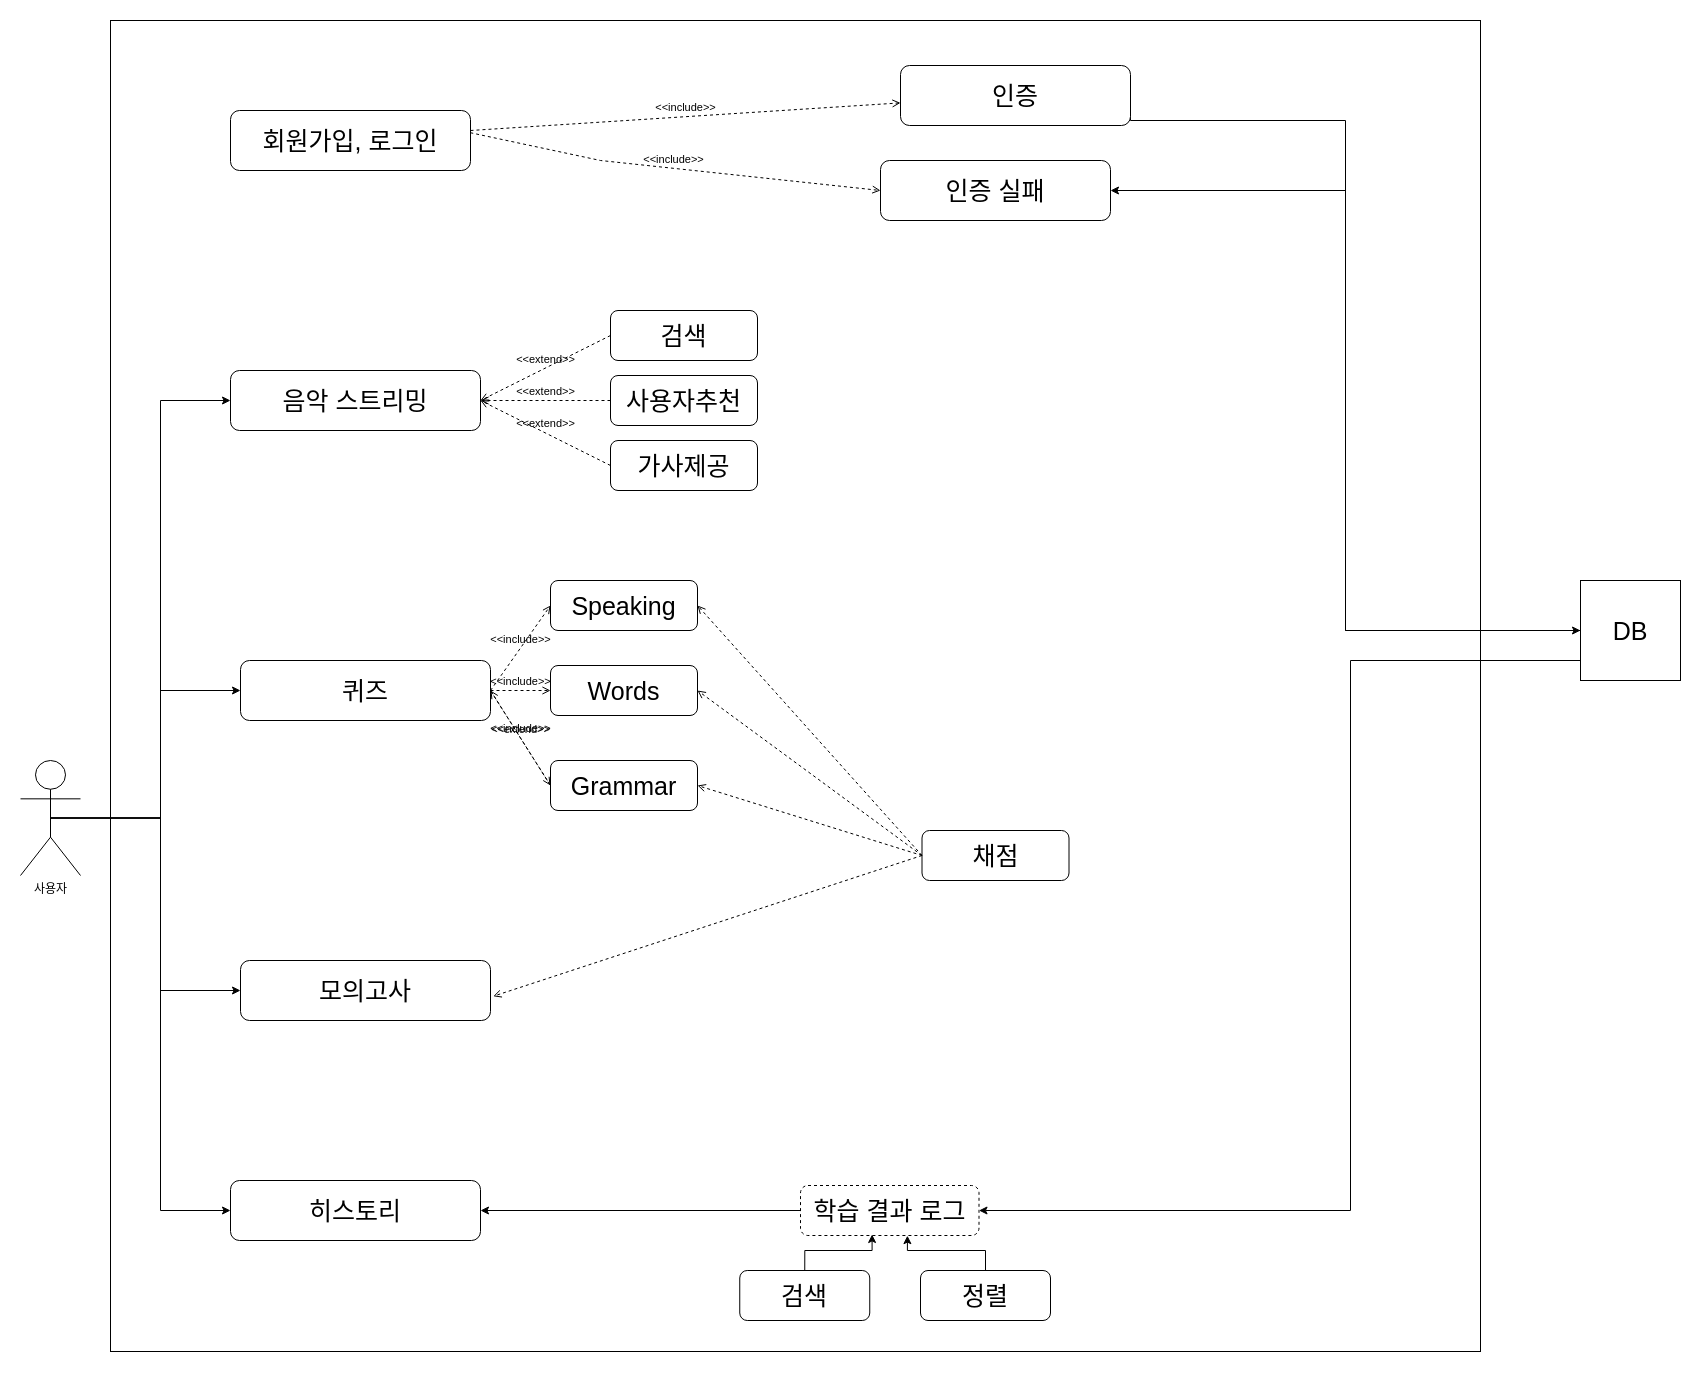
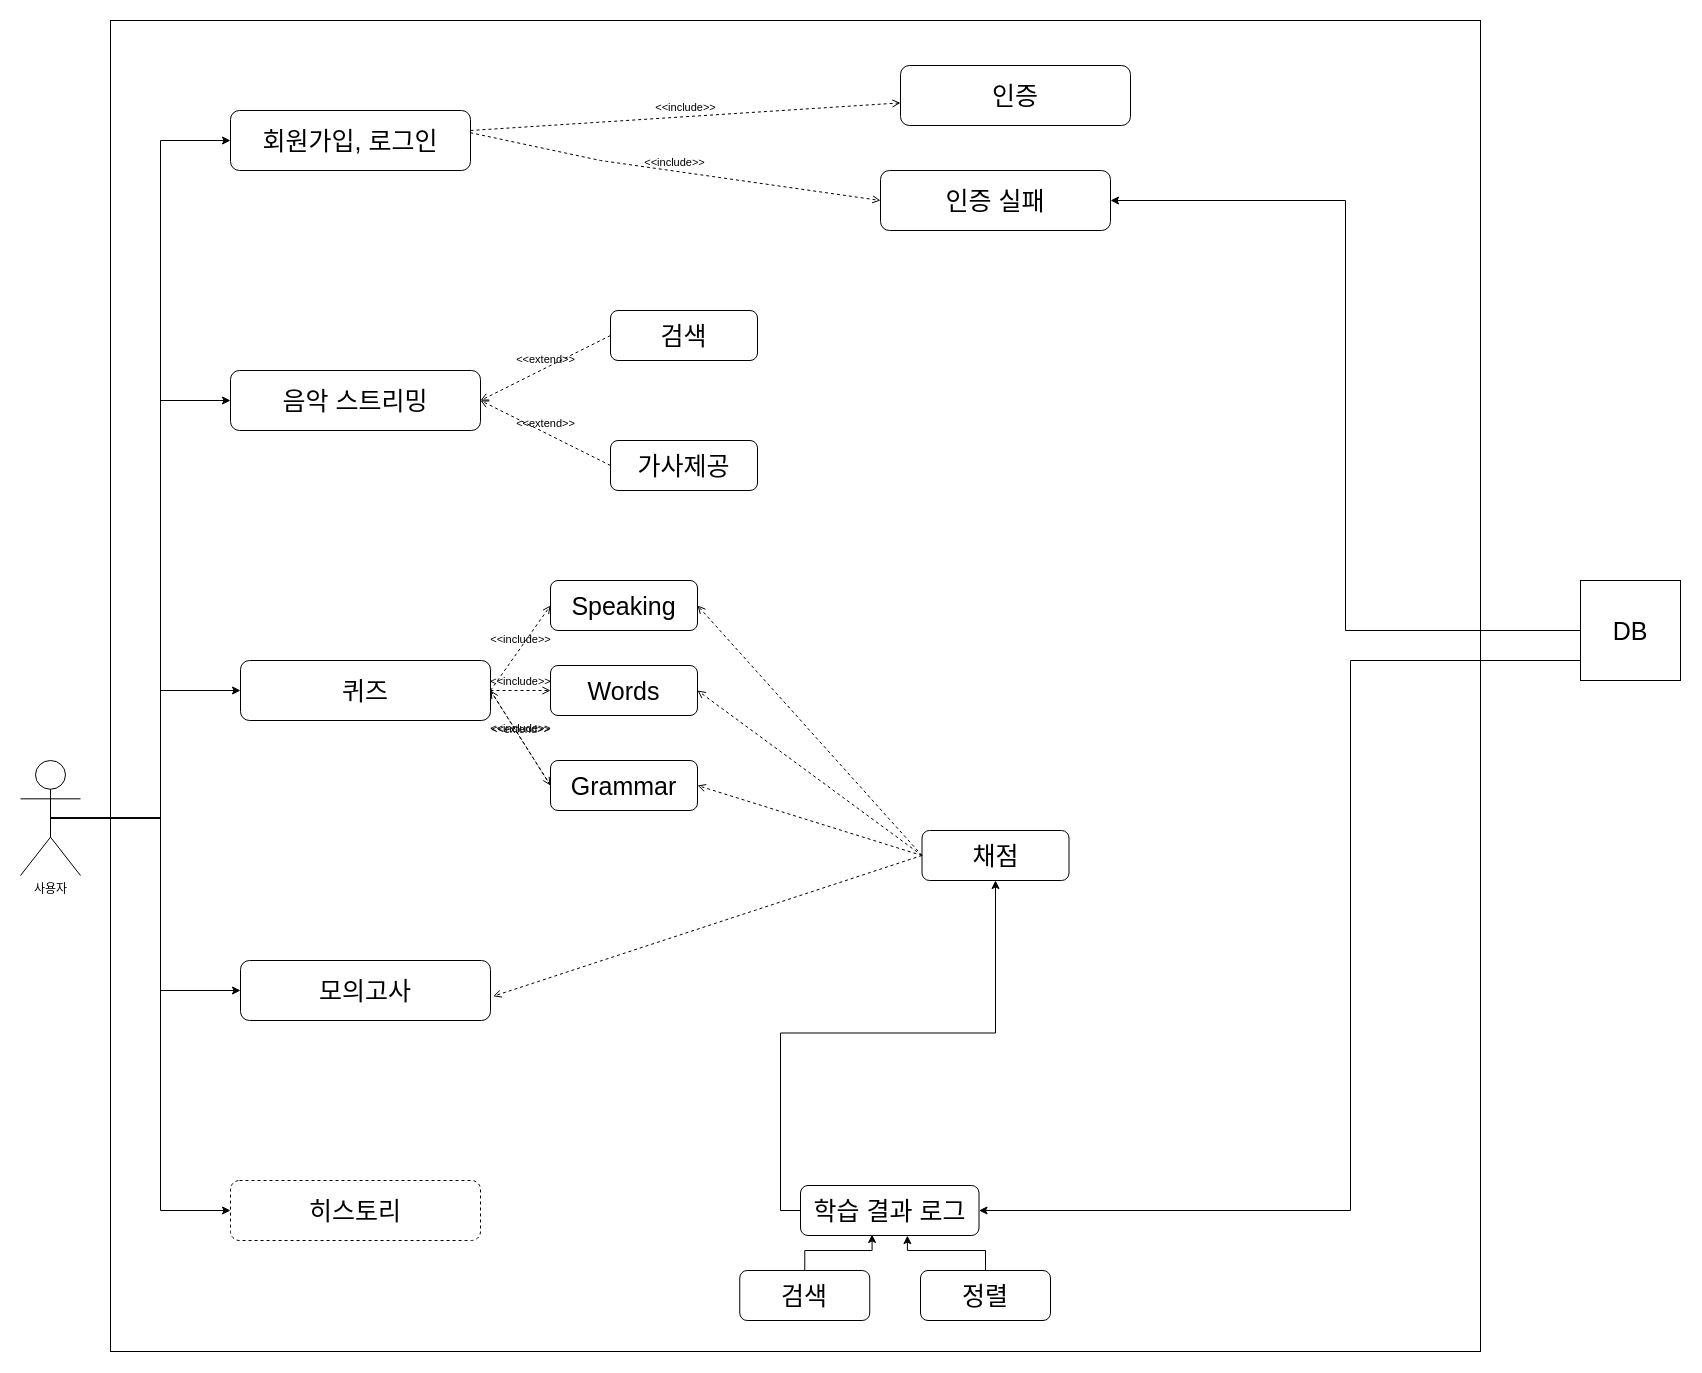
(1271, 121) -> none
(996, 191) -> (996, 201)
none -> (161, 238)
(547, 401) -> none
(684, 401) -> none
(356, 1211) -> (356, 1211)
(635, 1211) -> (872, 1033)
(890, 1211) -> (890, 1211)
